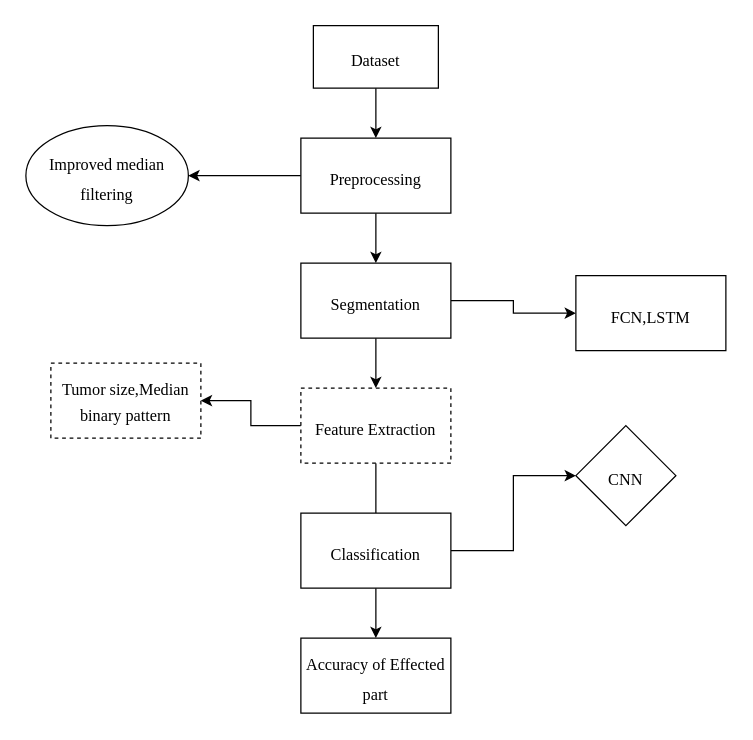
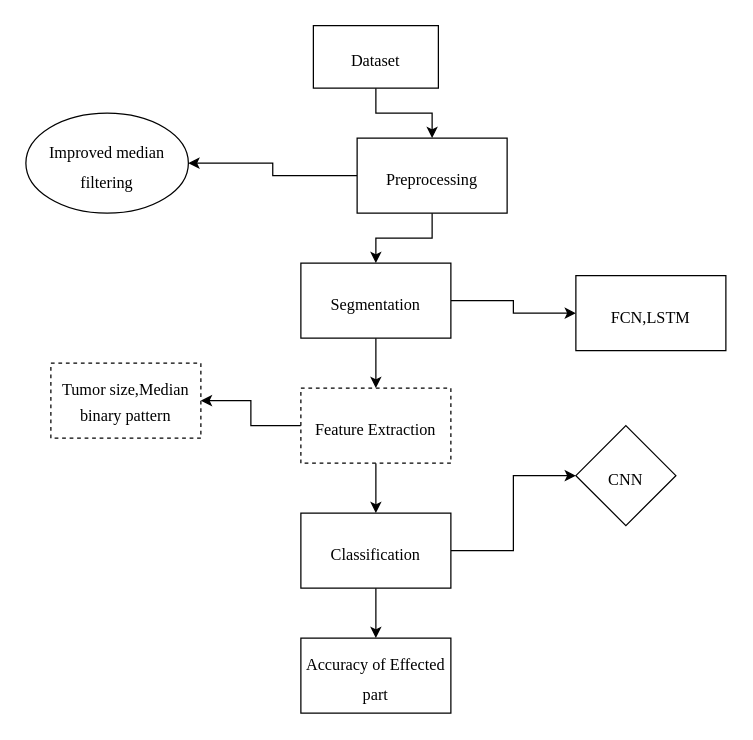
(107, 176) -> (107, 163)
(376, 176) -> (432, 176)
(376, 506) -> (376, 503)
